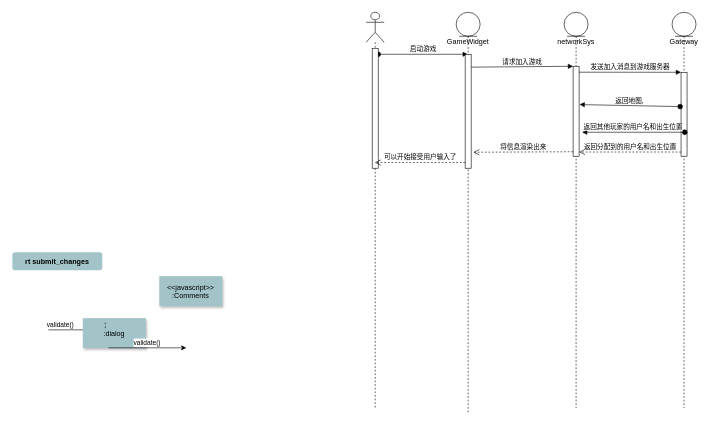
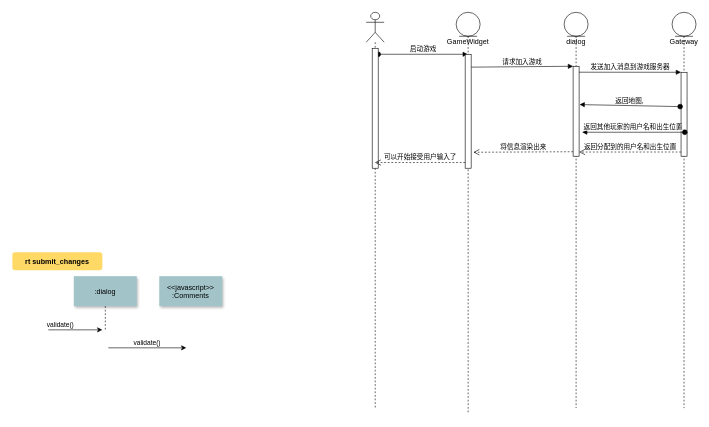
(576, 47) -> (576, 42)
(57, 261) -> (57, 261)
(114, 333) -> (105, 291)
